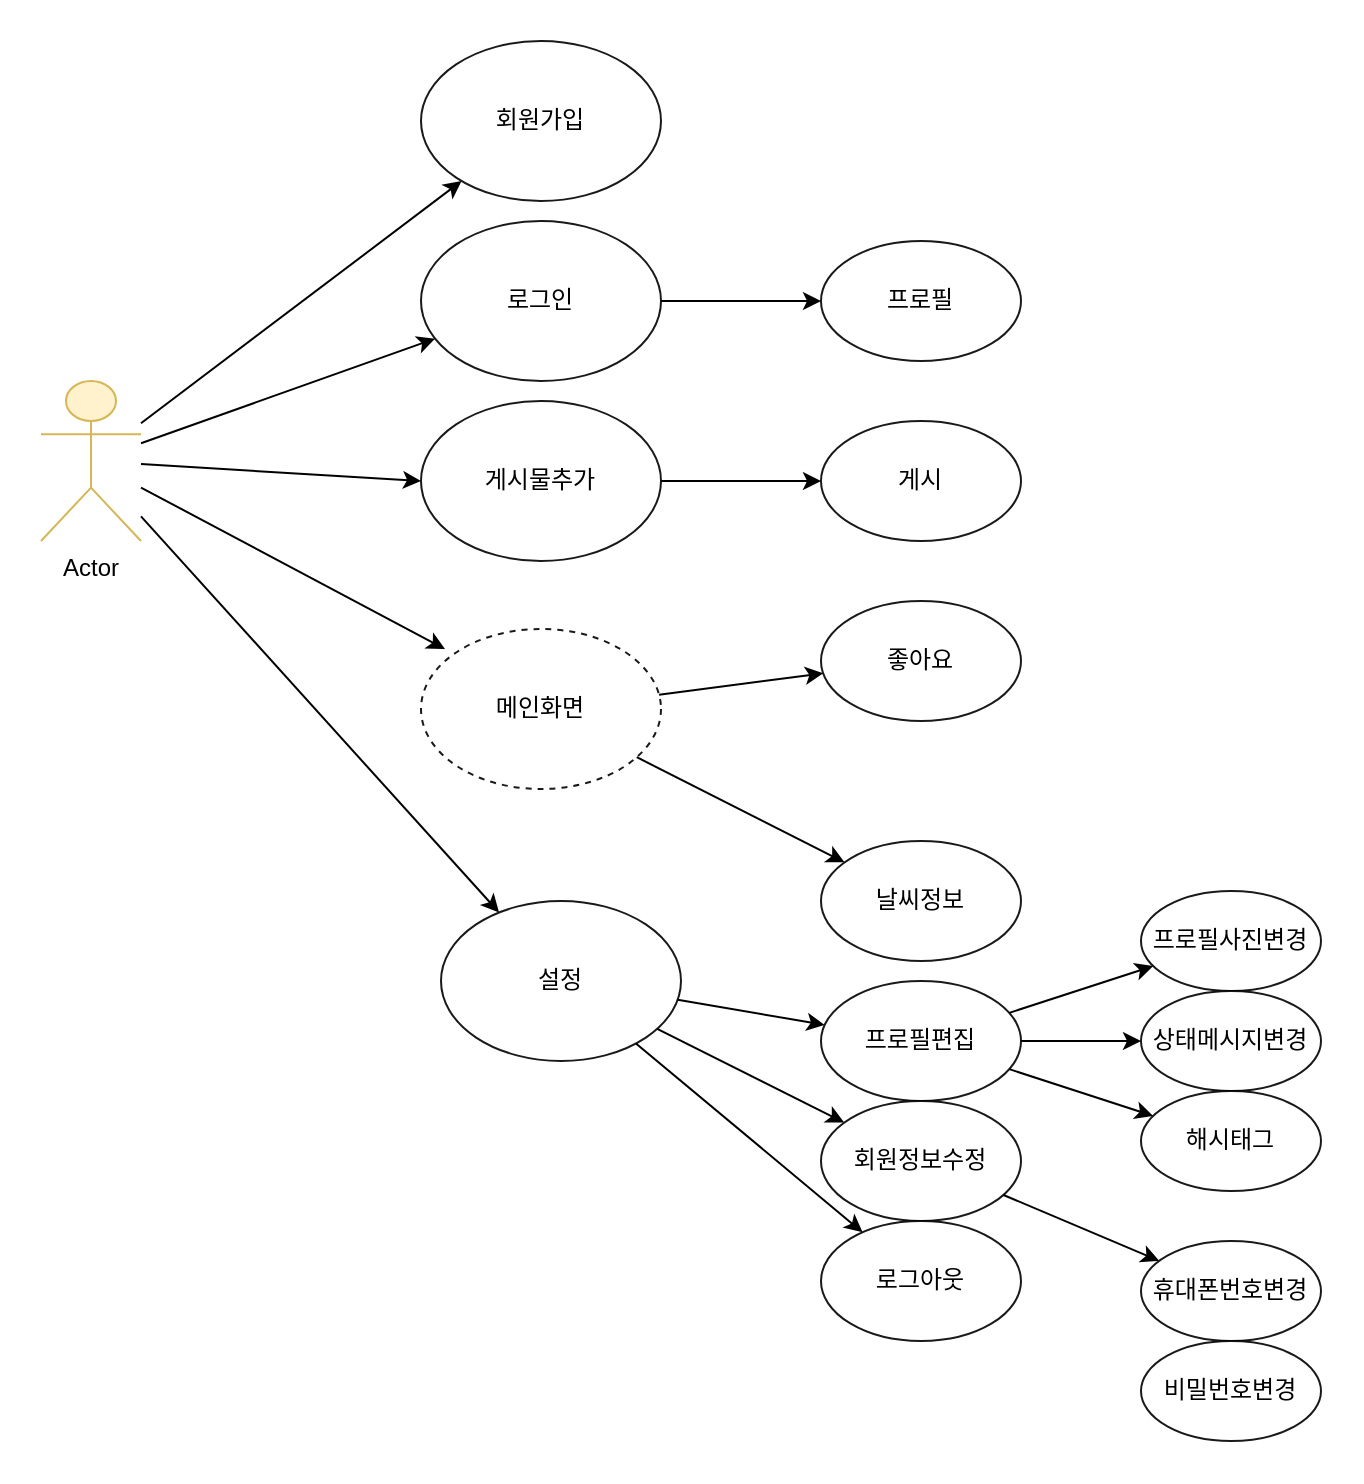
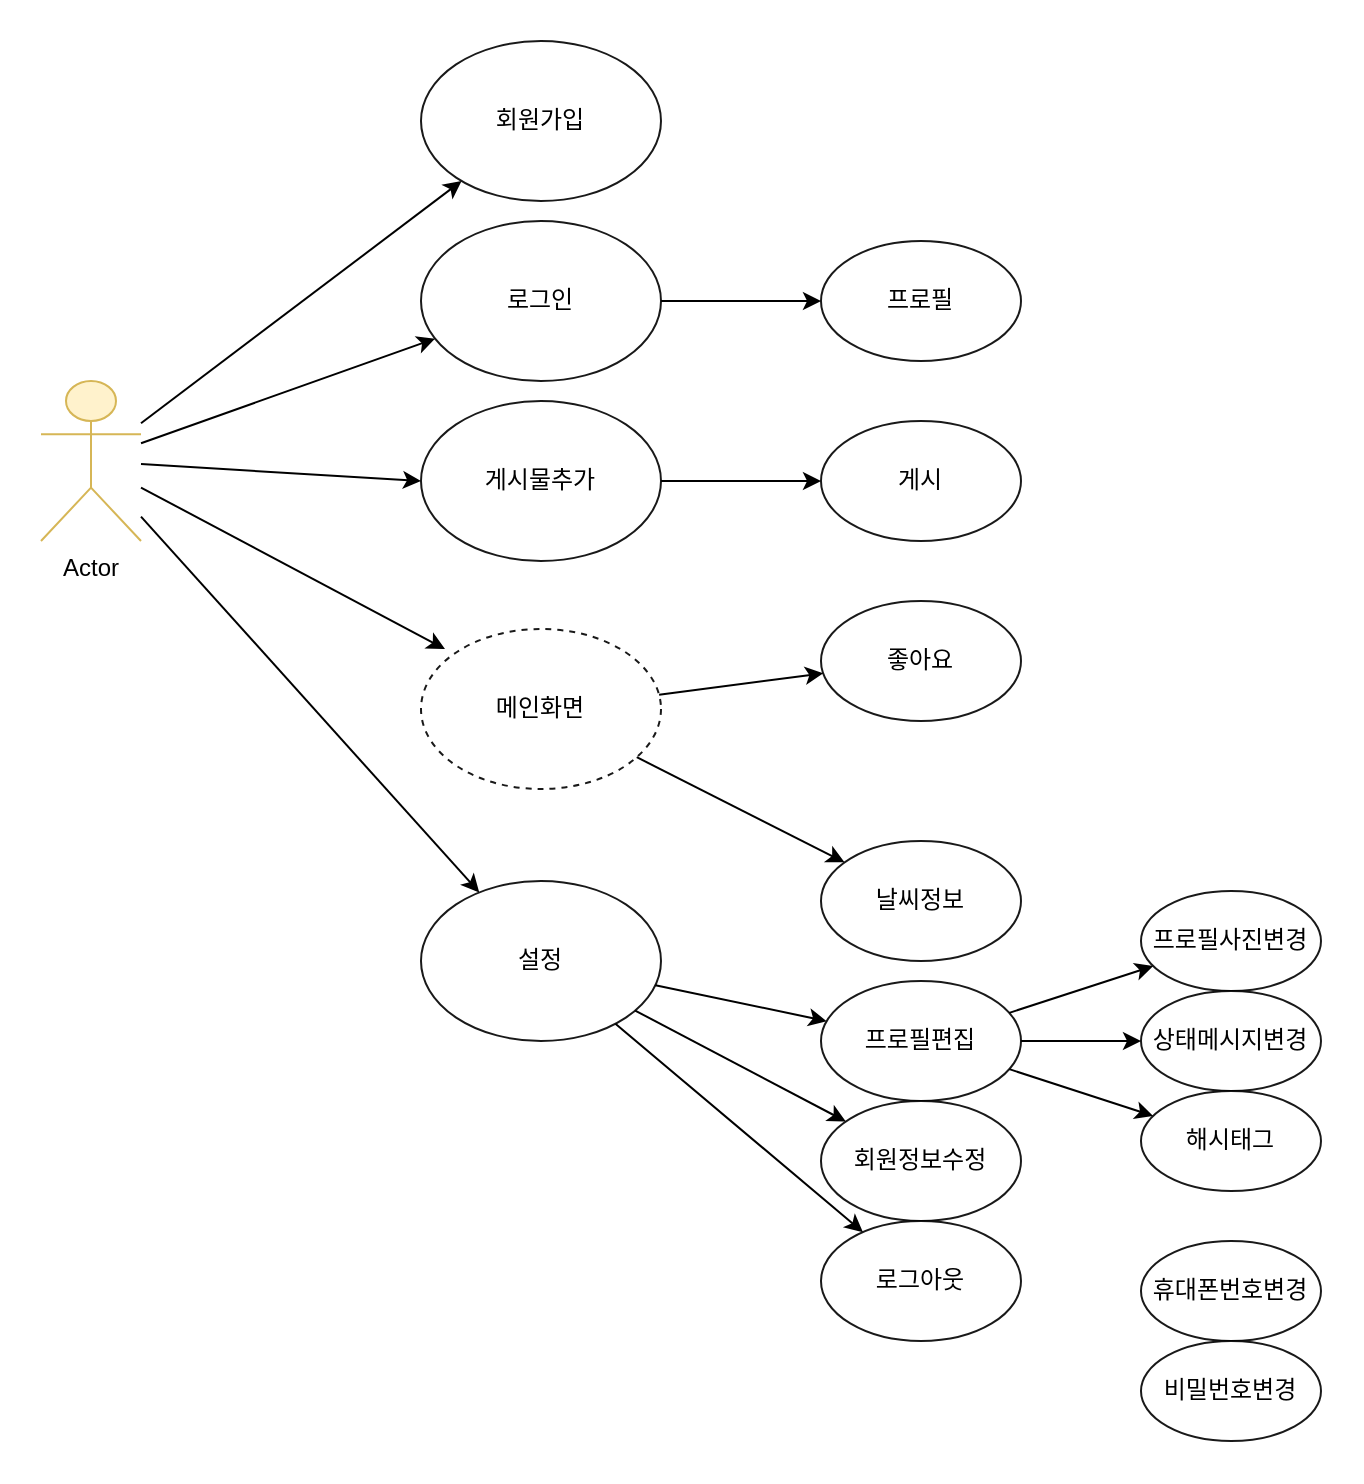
(561, 981) -> (541, 961)
(1075, 1225) -> none
